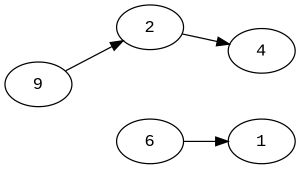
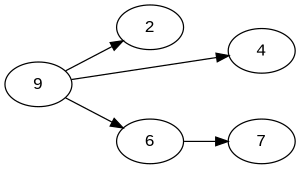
(200, 38) -> (144, 69)
none -> (89, 110)
(262, 141) -> (262, 141)
